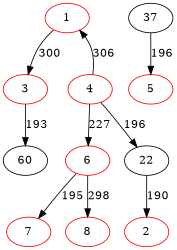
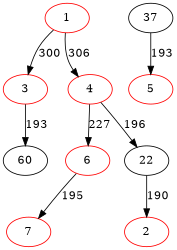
(162, 54) -> (162, 54)
(93, 55) -> (66, 52)
(88, 232) -> none
